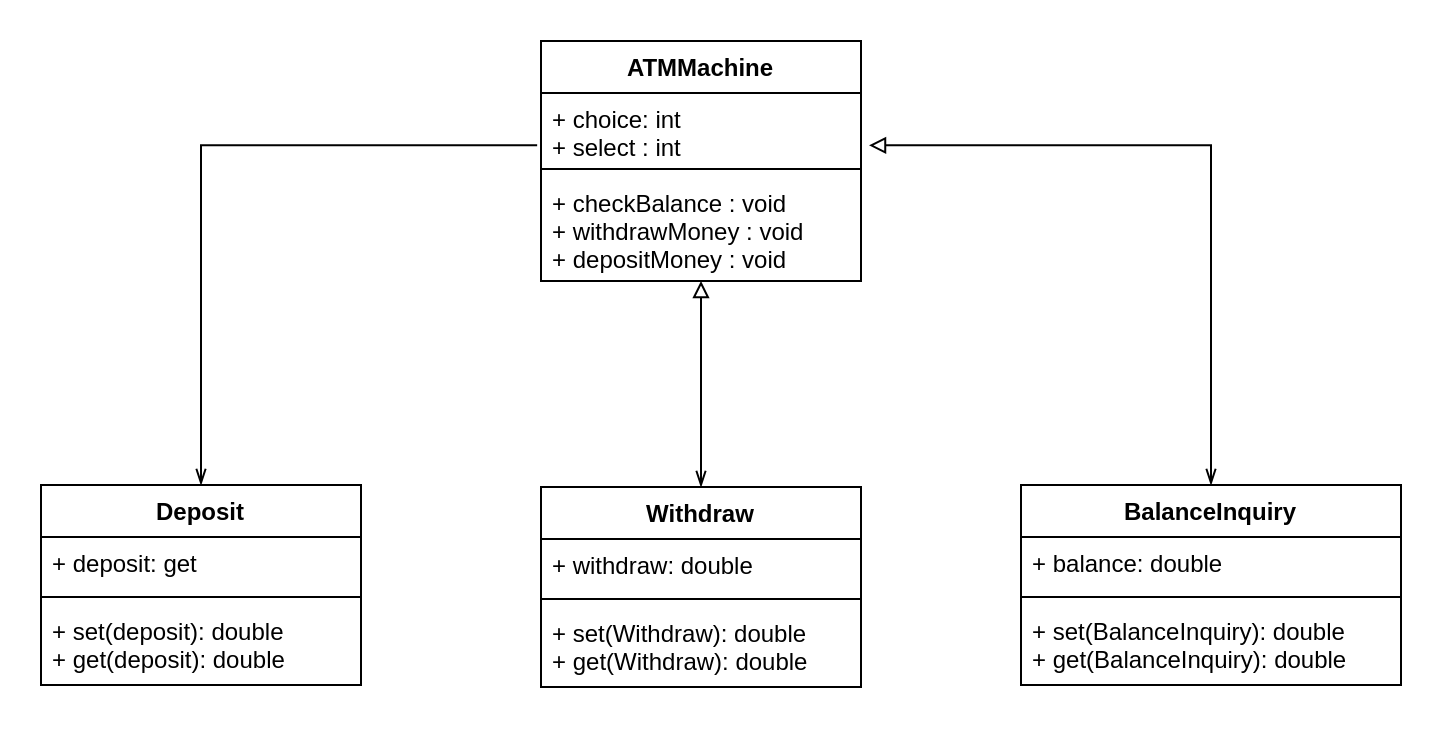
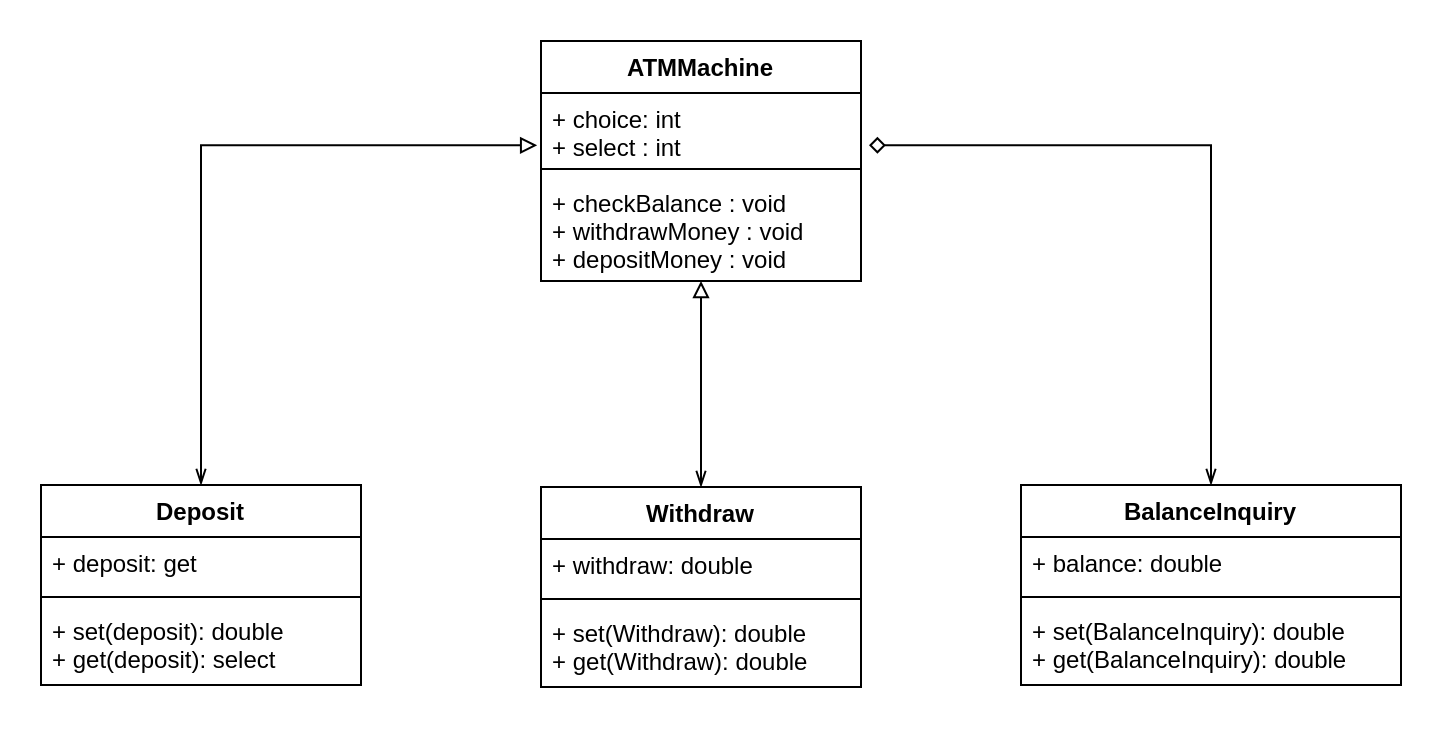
(527, 145) -> (519, 145)
(886, 145) -> (886, 145)
(184, 632) -> (184, 632)
